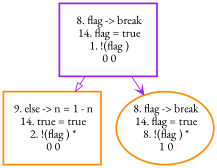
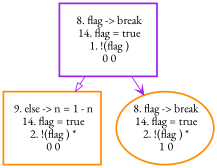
(52, 128) -> (52, 128)
(165, 128) -> (165, 128)
